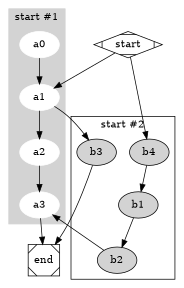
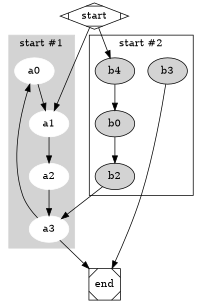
(76, 124) -> none
none -> (17, 157)
(138, 205) -> (115, 124)
